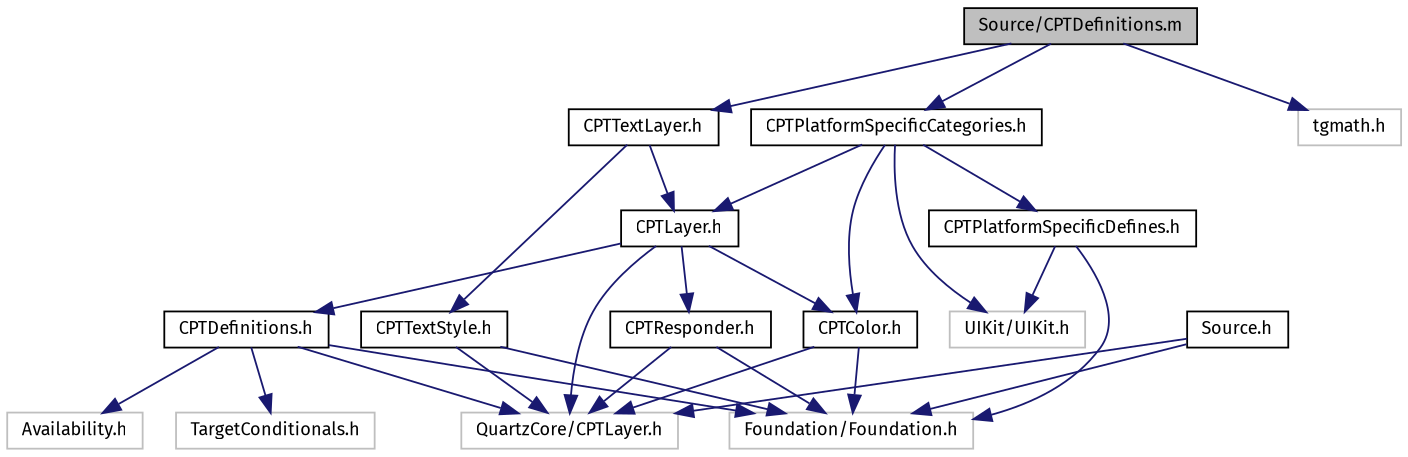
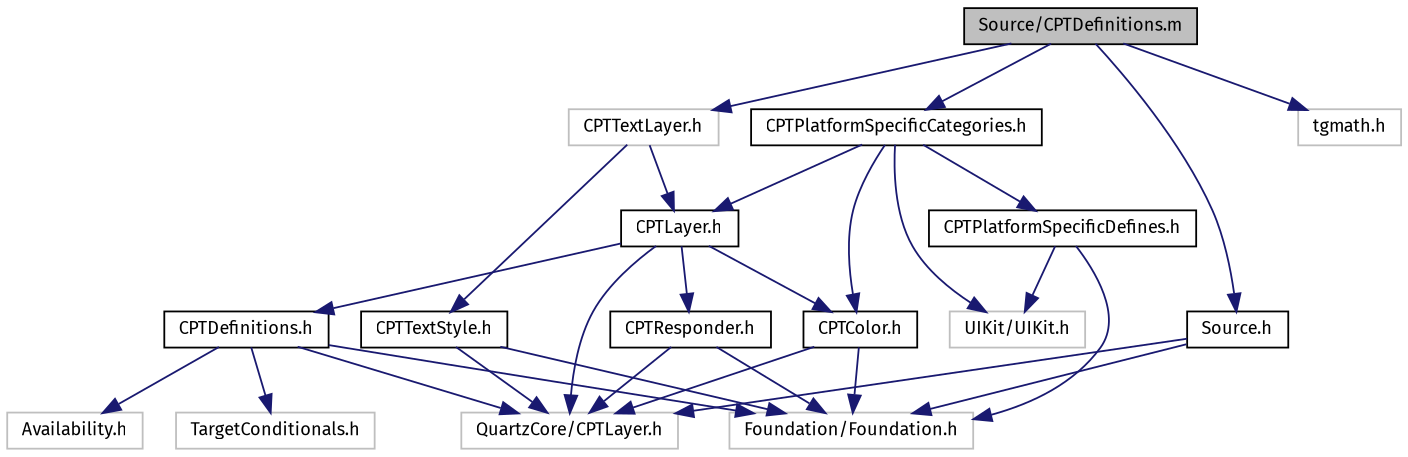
(644, 127) -> (644, 127)
none -> (1184, 158)
